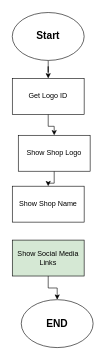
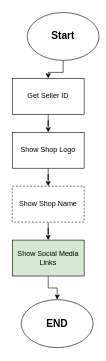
(48, 36) -> (63, 36)
(48, 96) -> (48, 96)
(54, 153) -> (48, 150)
(48, 204) -> (48, 204)
none -> (48, 231)
